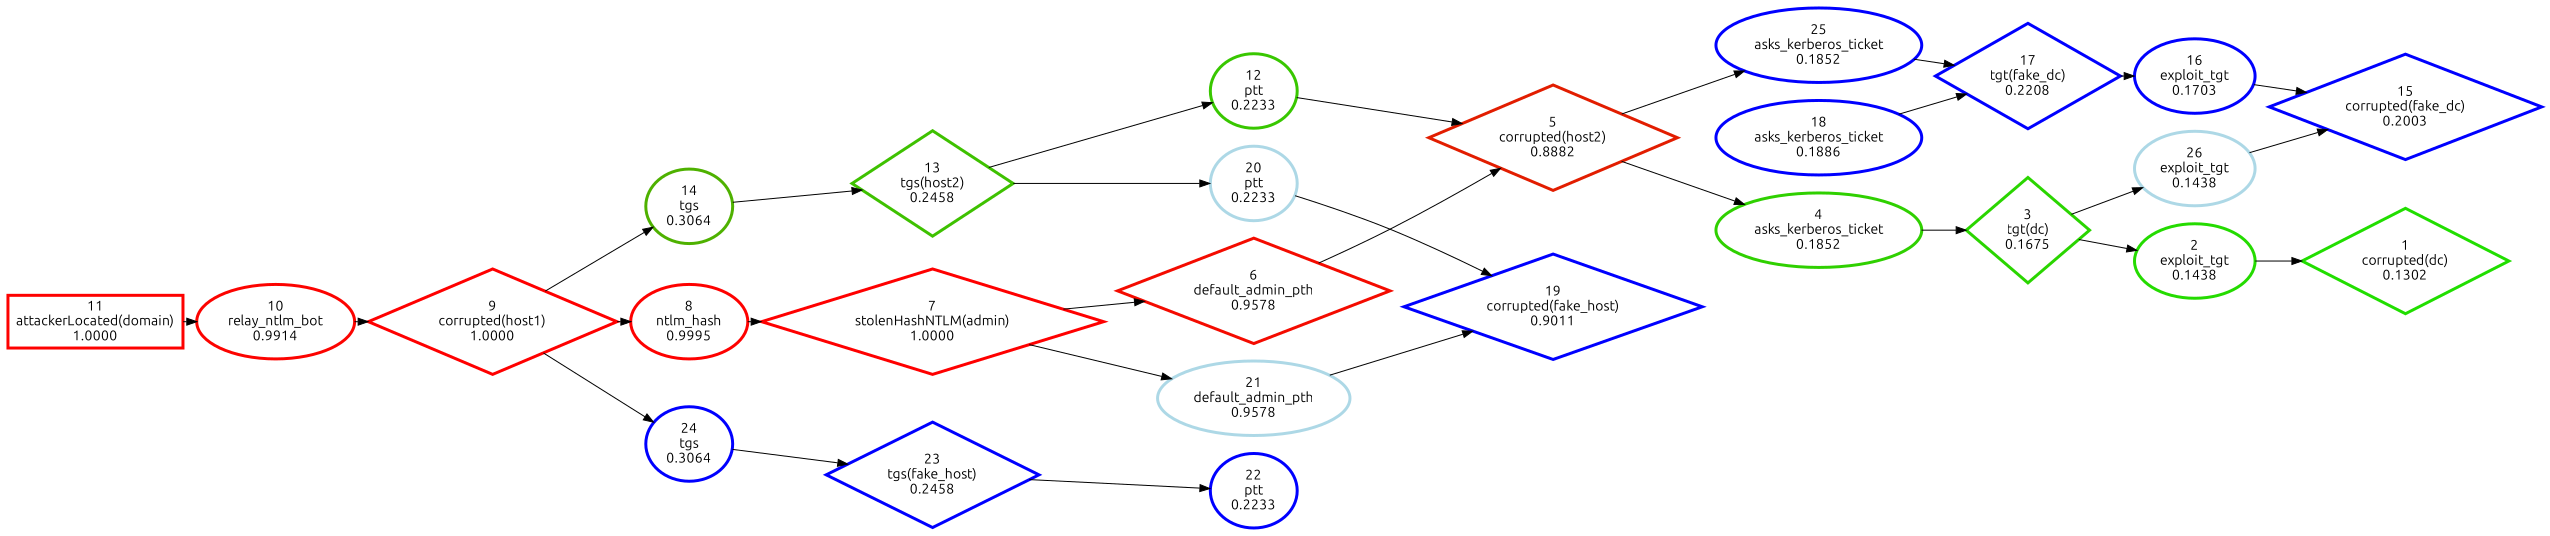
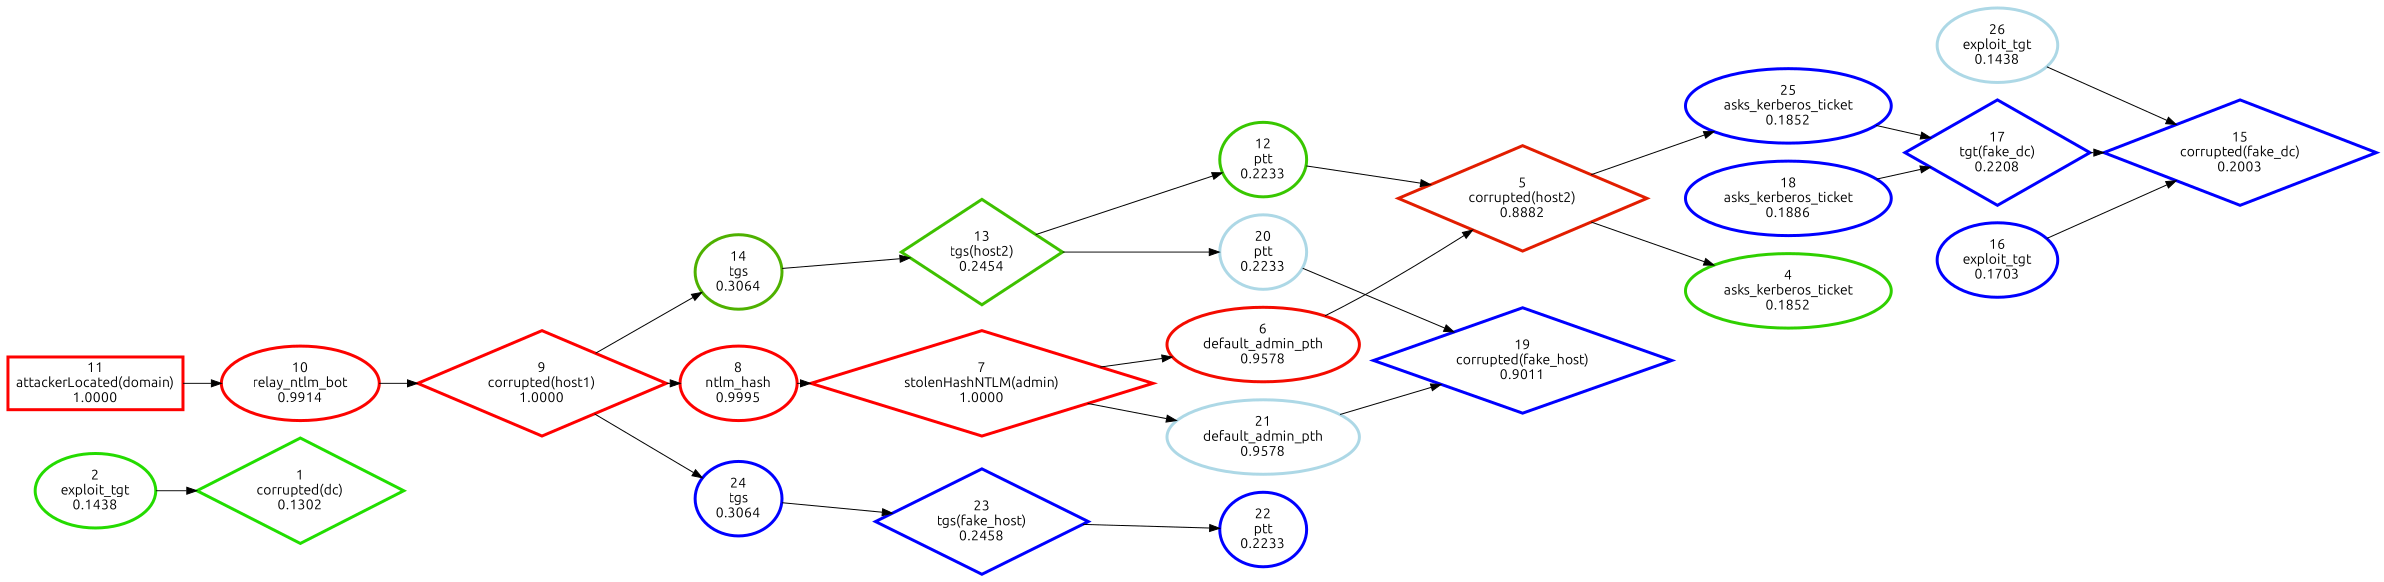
(2122, 76) -> (2092, 153)
(933, 183) -> (982, 252)
(2028, 230) -> none
(1254, 291) -> (1263, 345)
